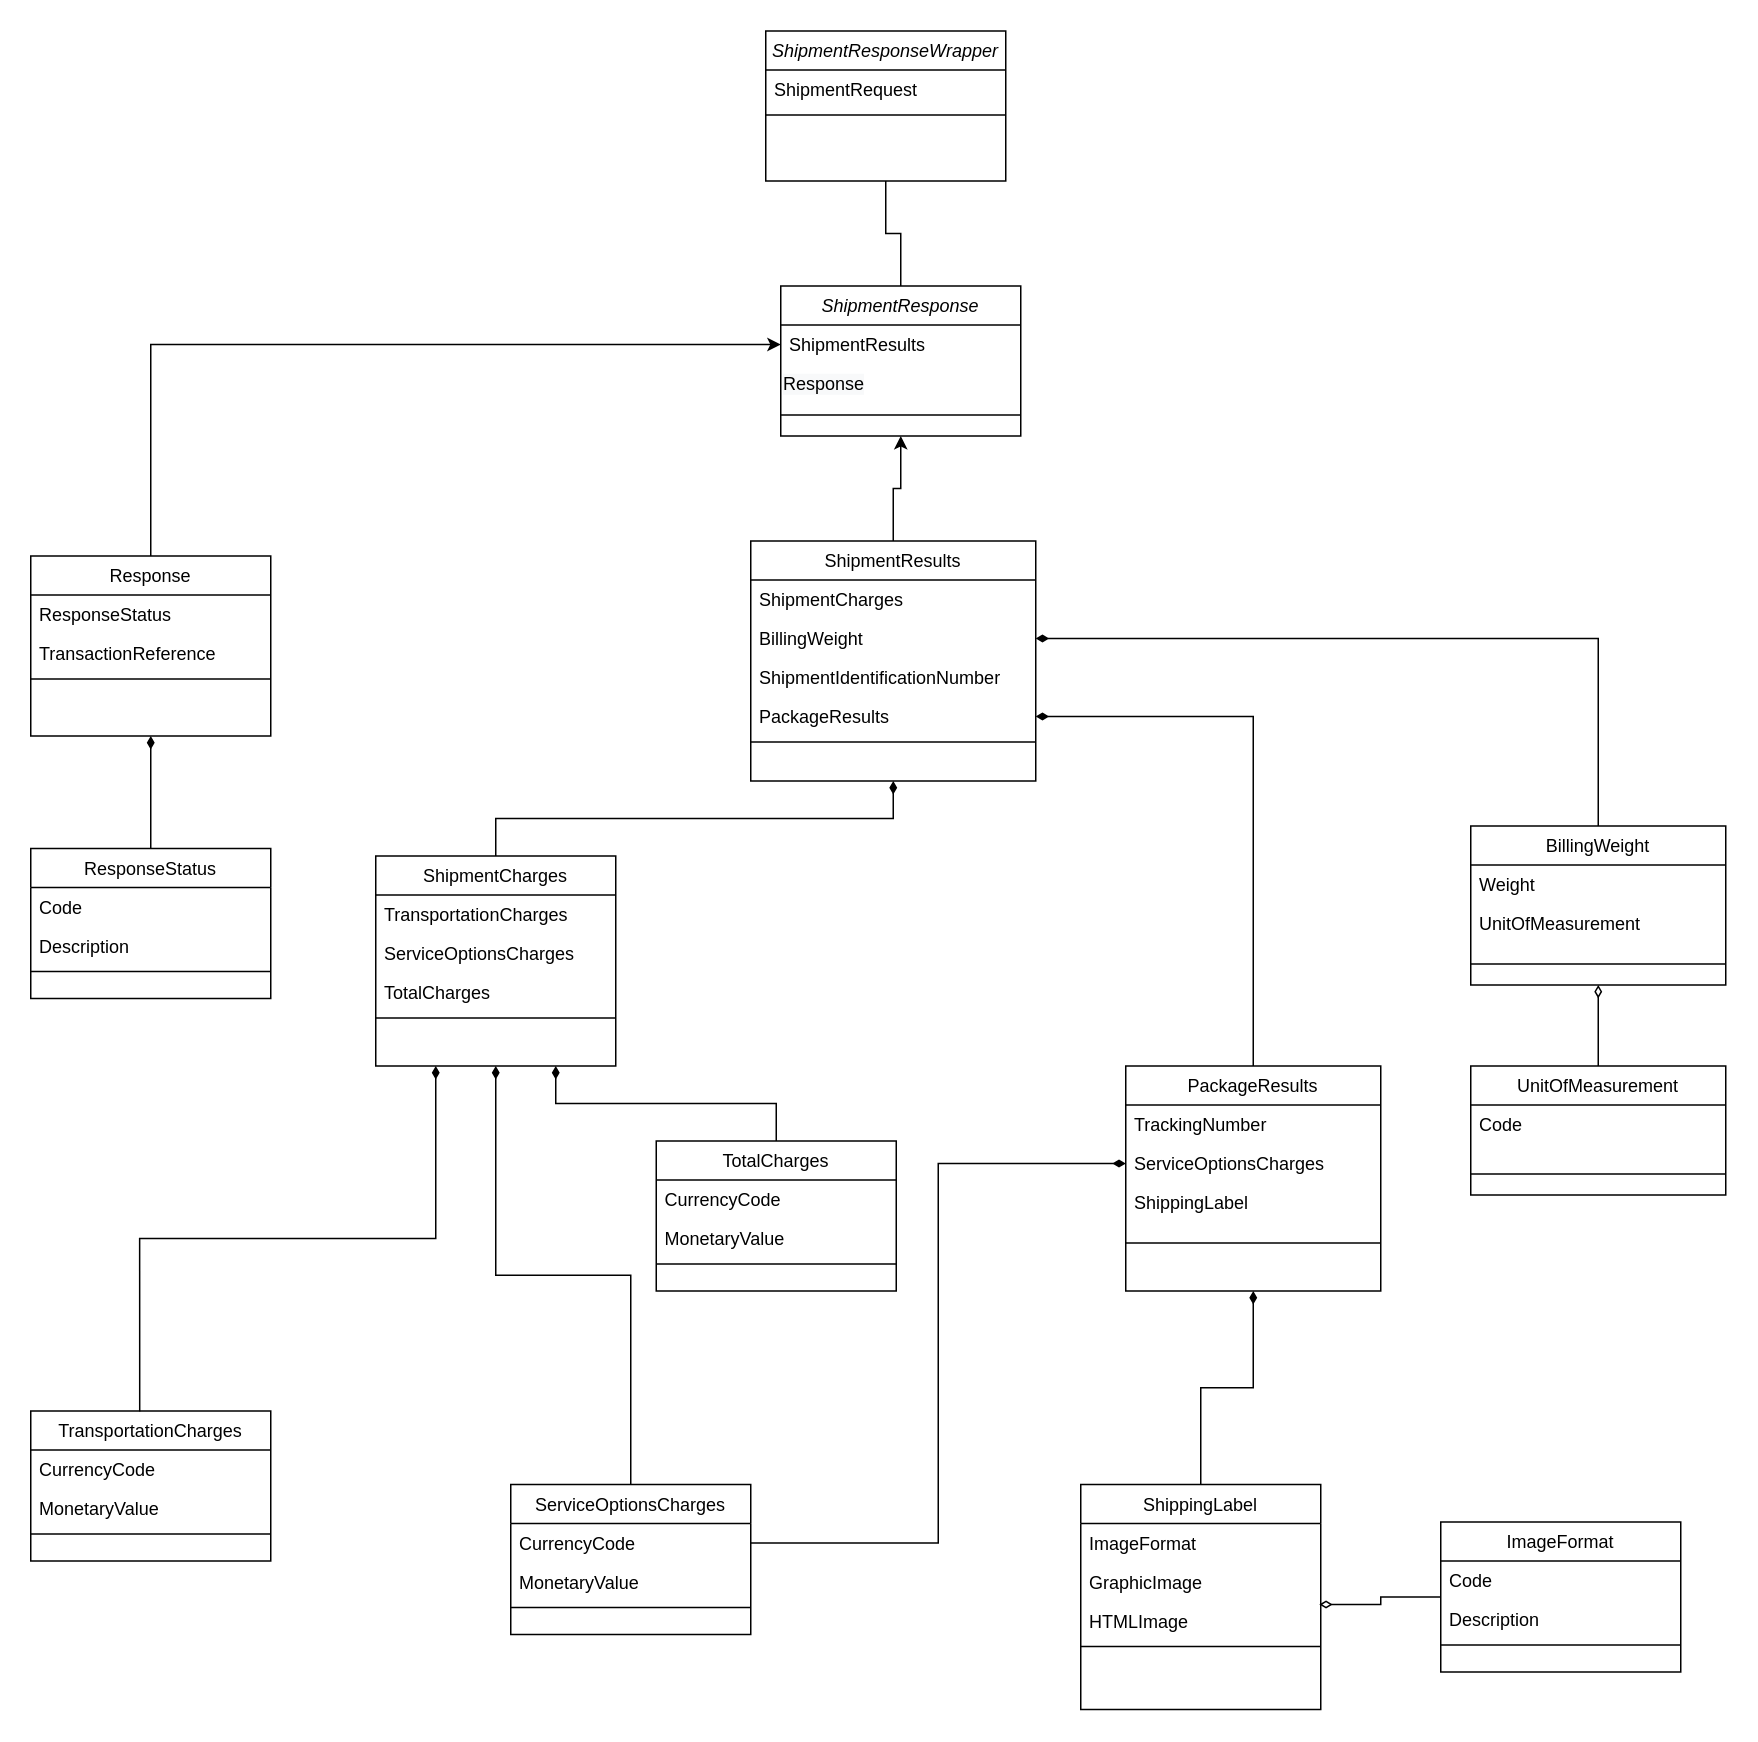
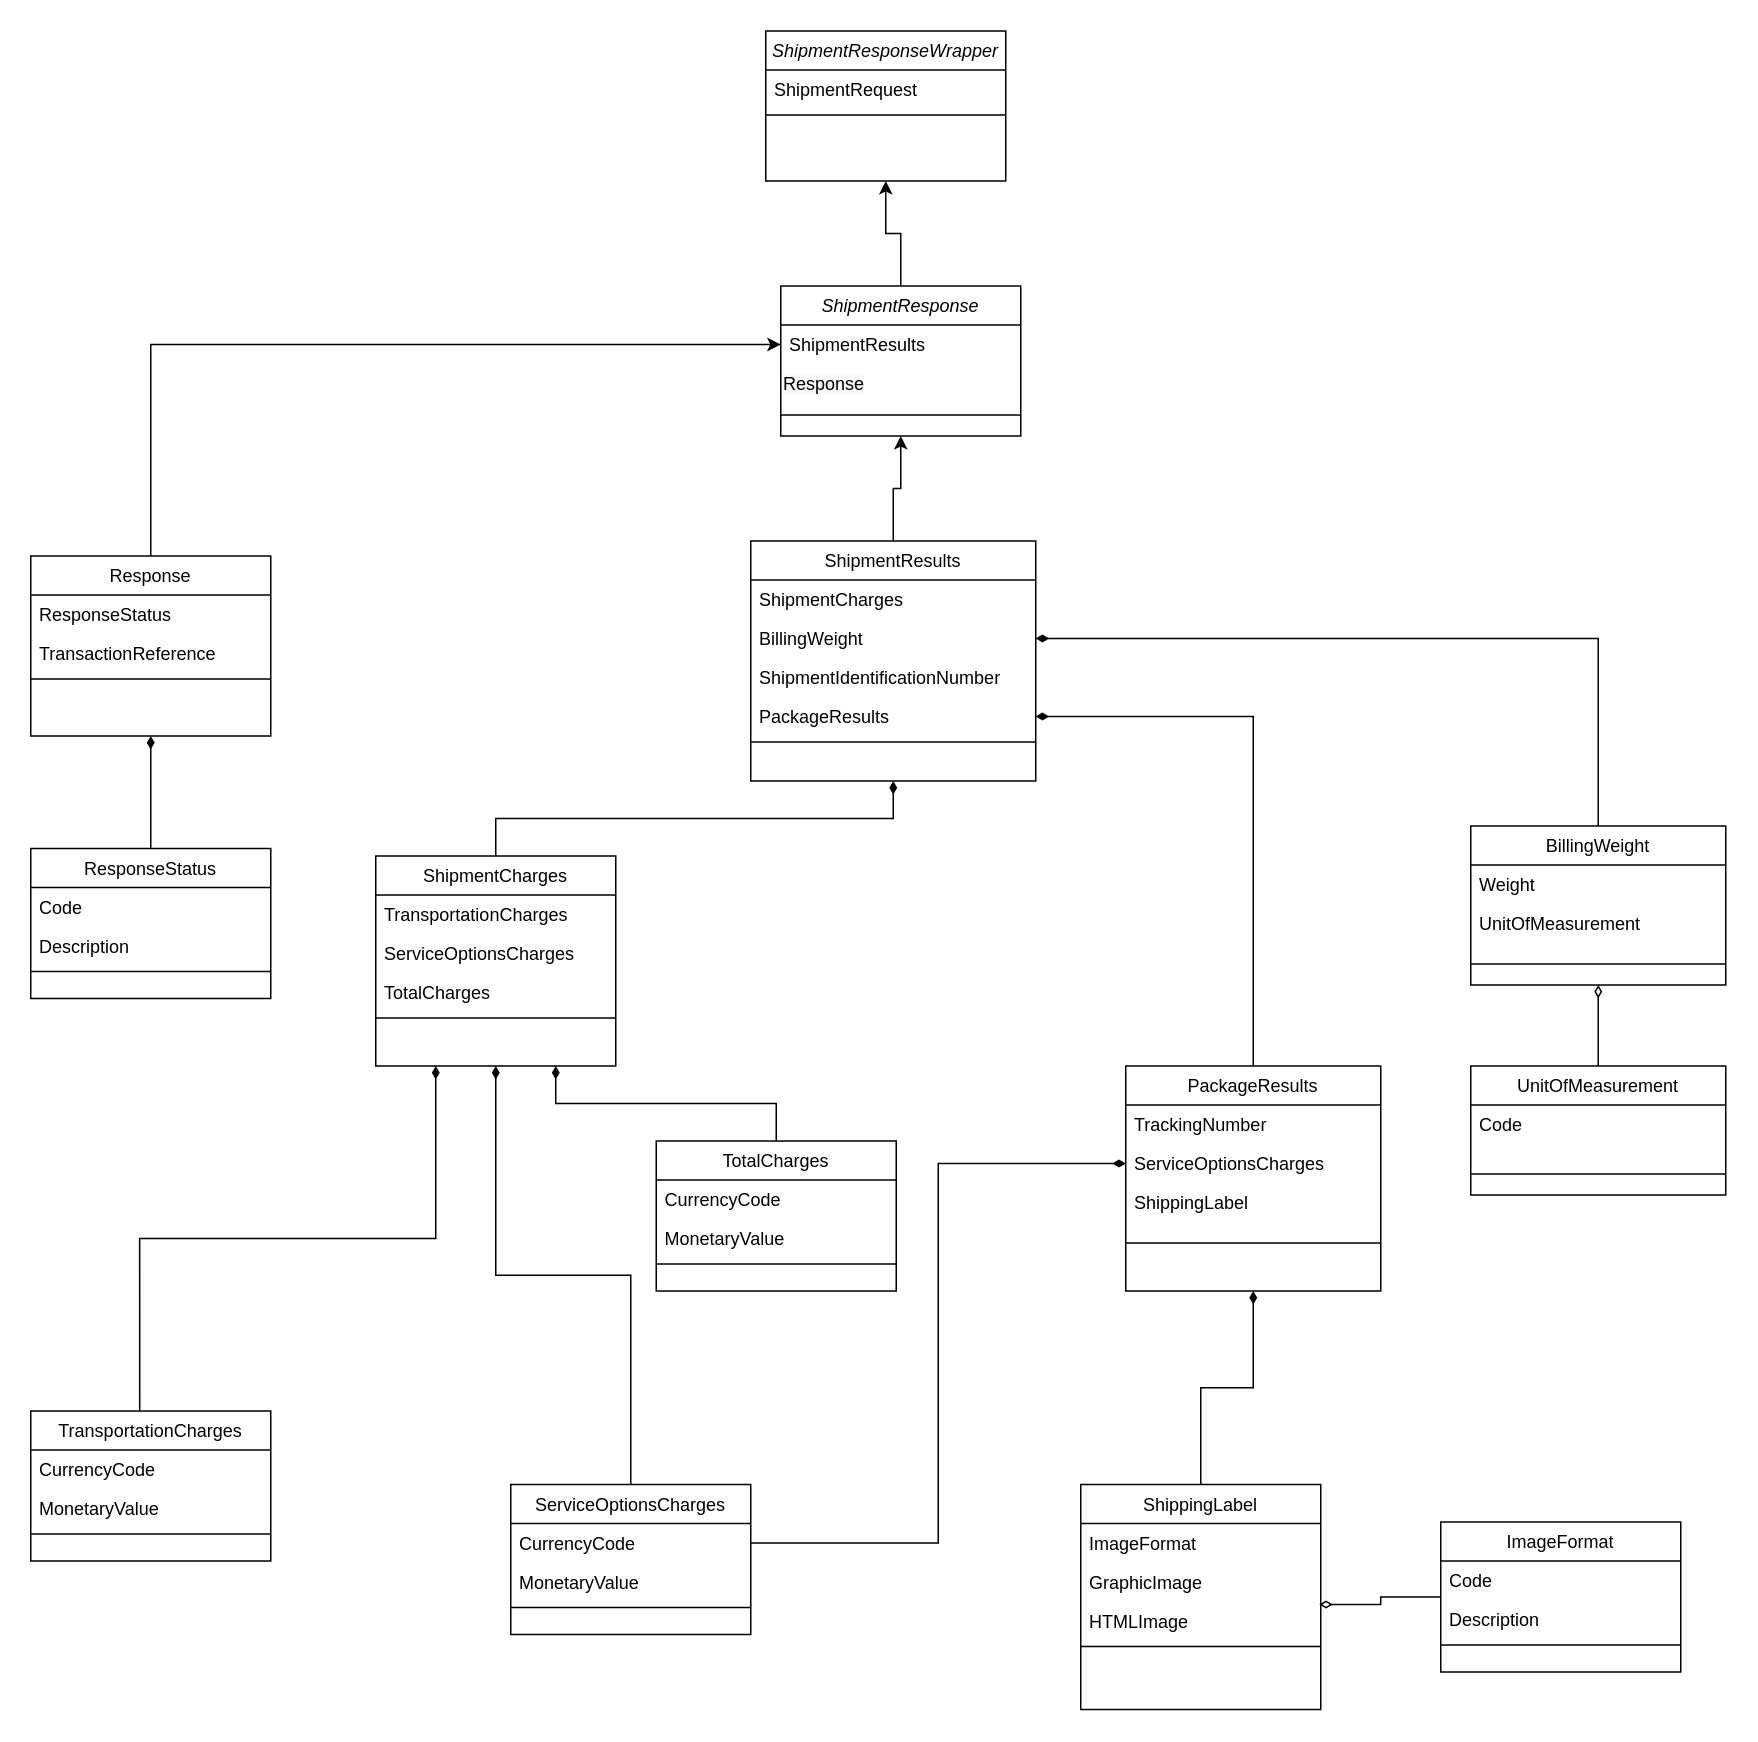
(886, 189) -> (886, 192)
